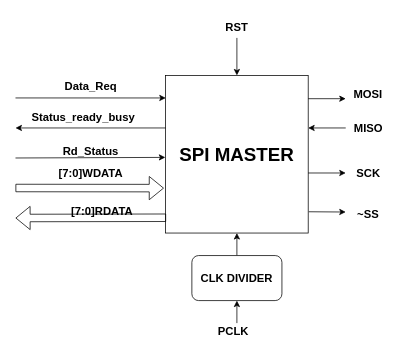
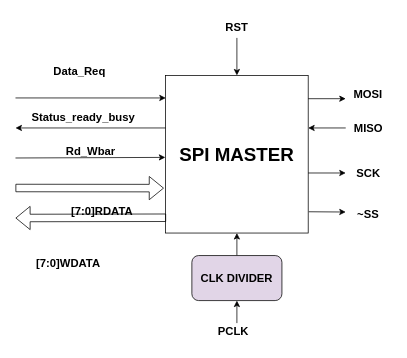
(90, 83) -> (79, 68)
(91, 150) -> (91, 150)
(90, 173) -> (68, 263)
(237, 278) -> (237, 278)
